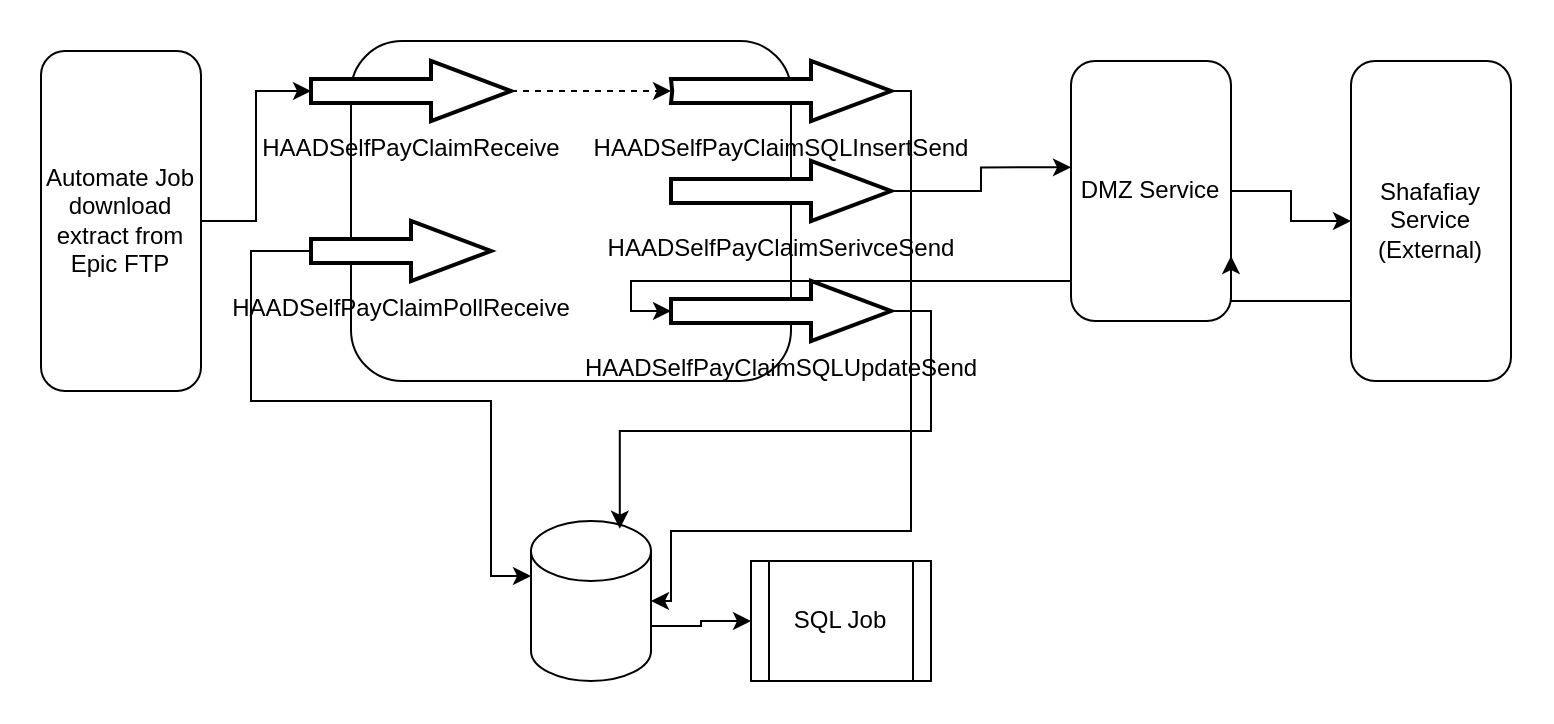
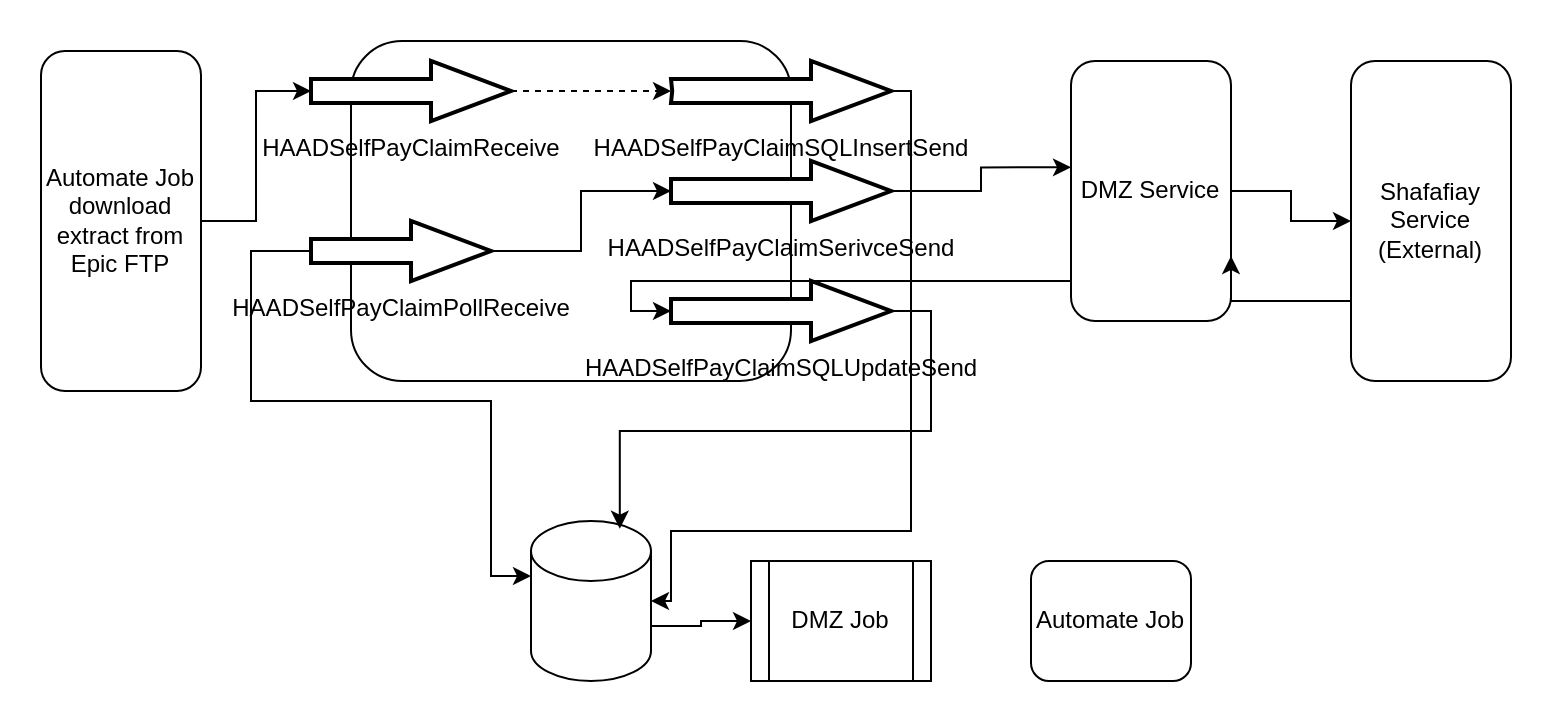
none -> (581, 227)
(841, 621) -> (841, 621)
none -> (1111, 621)
